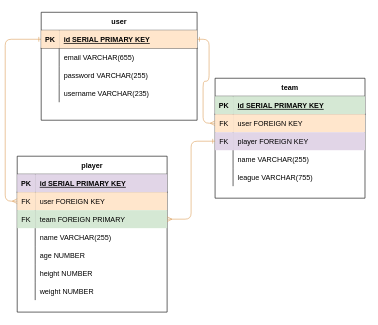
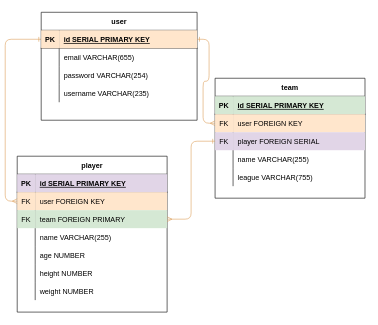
(105, 76) -> (105, 76)
(271, 142) -> (277, 142)
